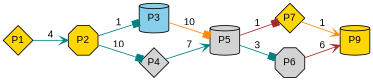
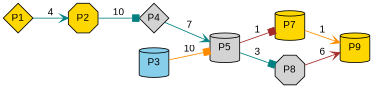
(290, 18) -> (290, 26)
(115, 30) -> none
(290, 63) -> (290, 70)
